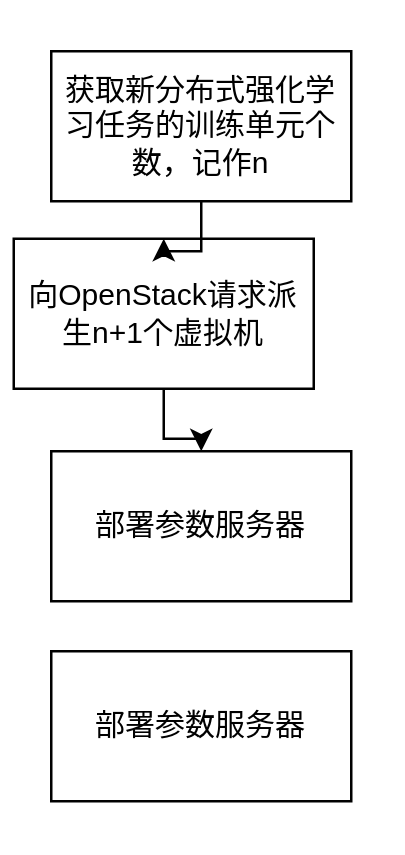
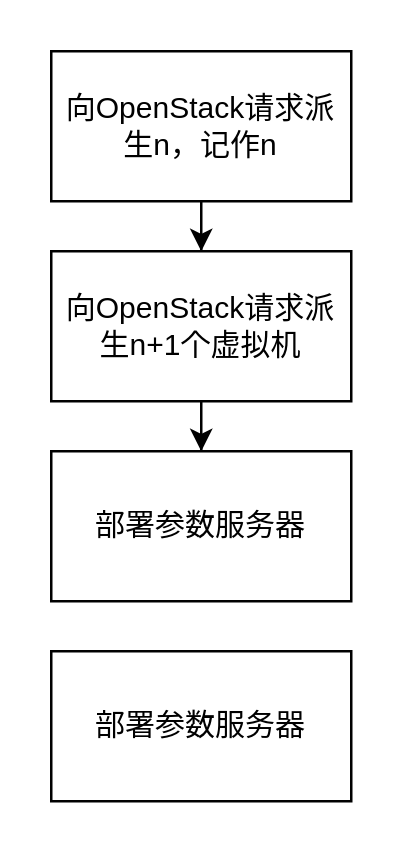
(201, 126) -> (201, 126)
(164, 314) -> (201, 326)
